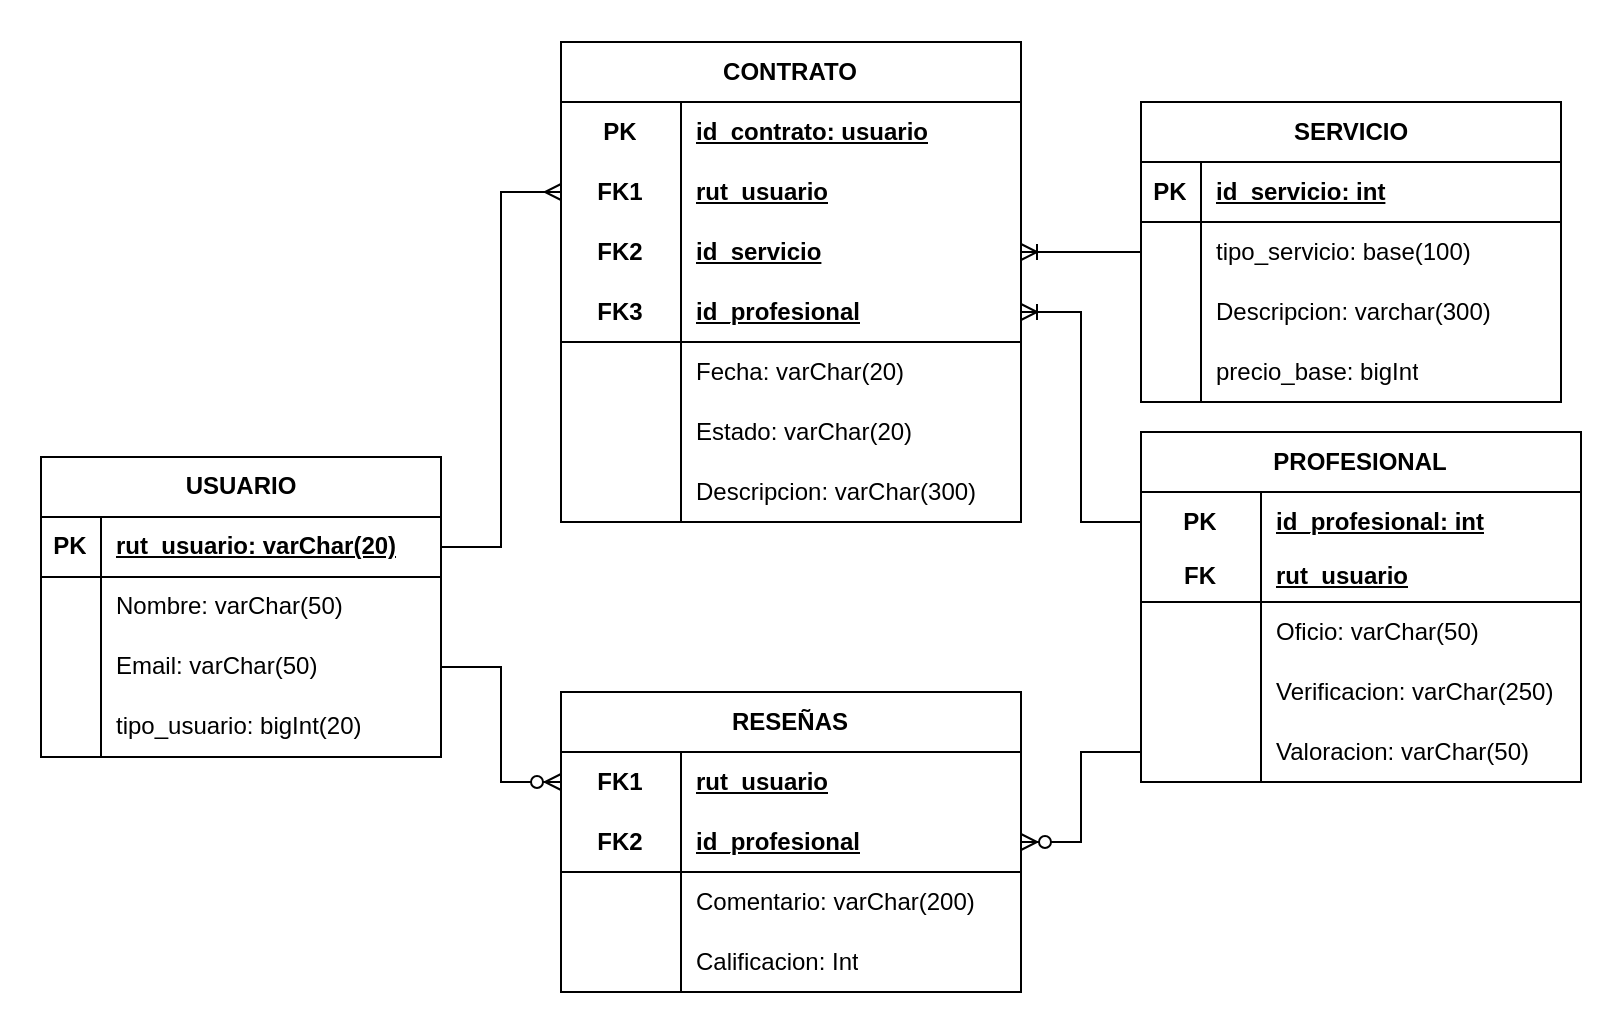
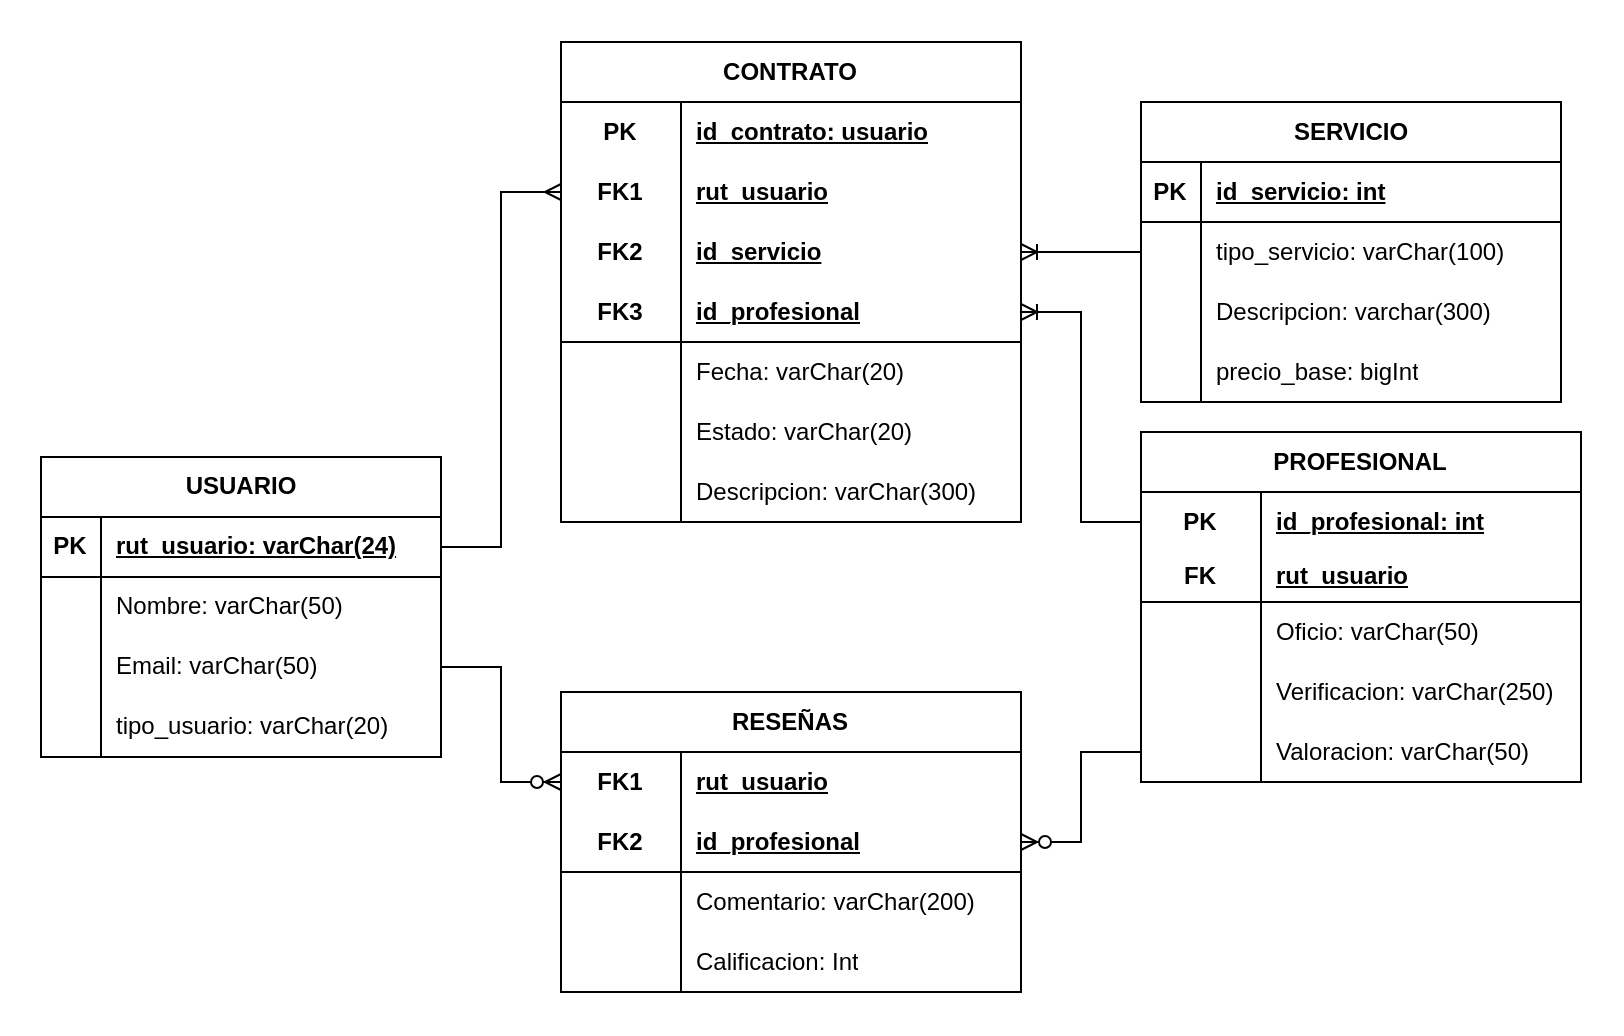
(1363, 253) -> (1383, 253)
(269, 547) -> (269, 547)
(263, 727) -> (273, 727)
